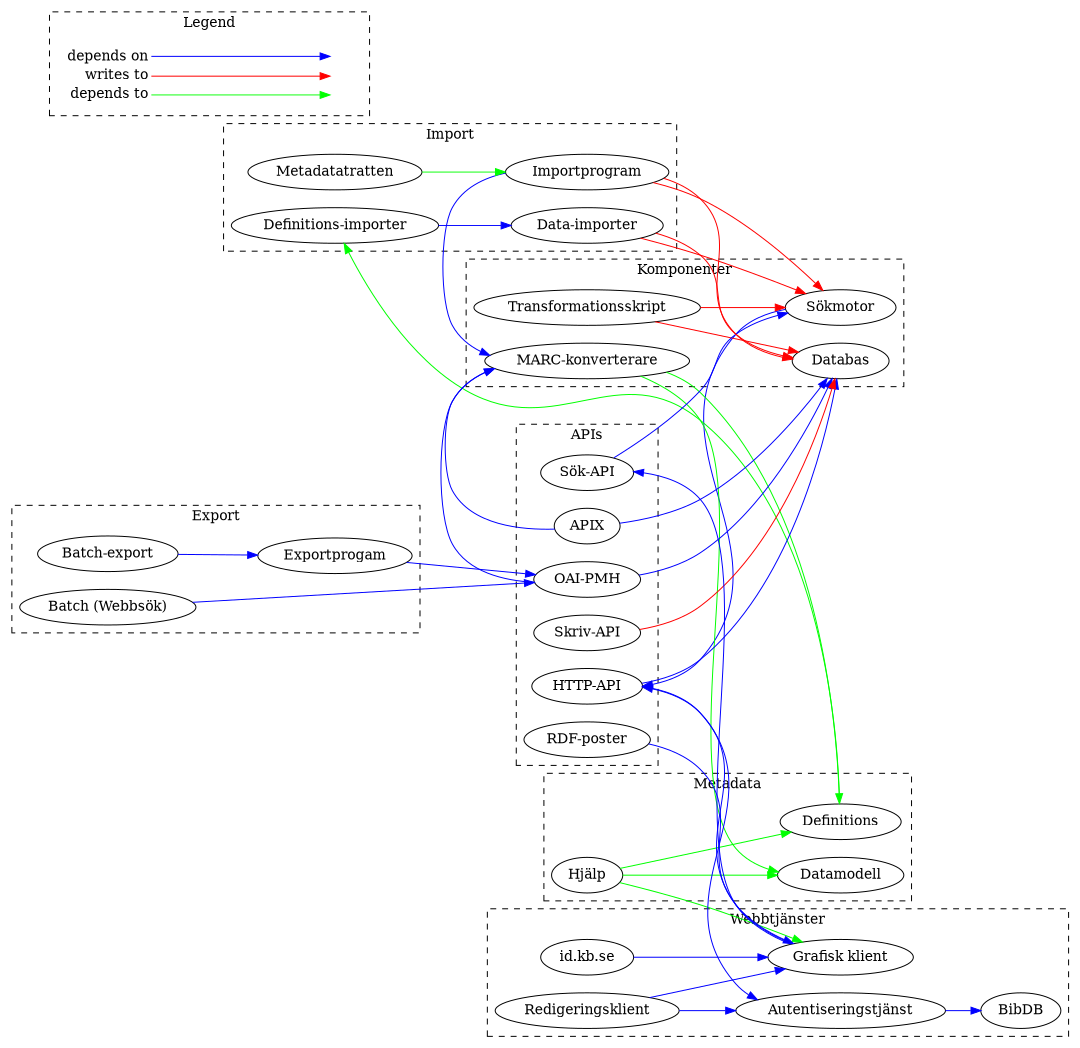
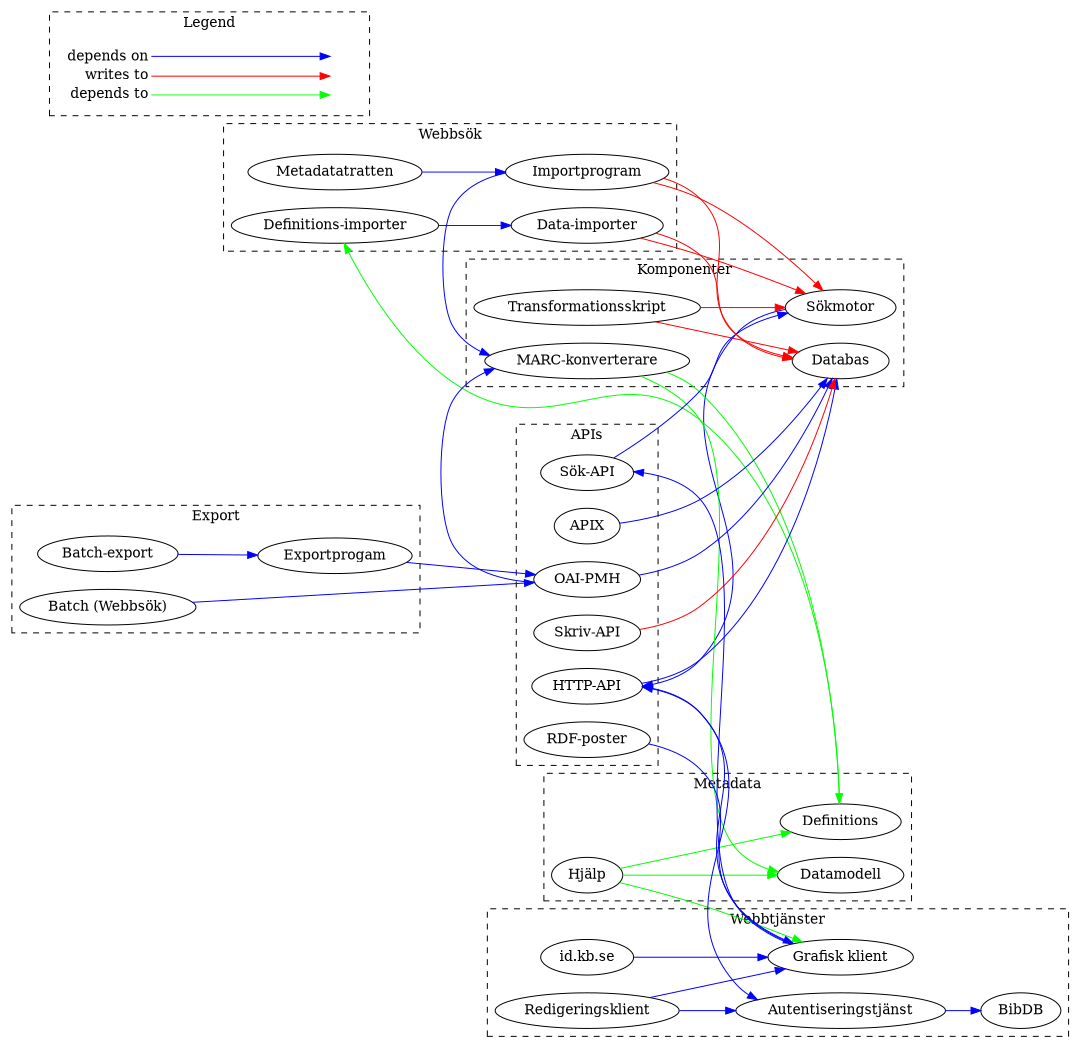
(450, 135) -> (450, 135)
(459, 172) -> (459, 172)
(449, 481) -> none
